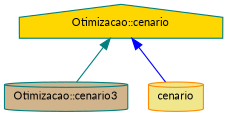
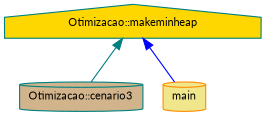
(121, 23) -> (133, 23)
(176, 97) -> (184, 97)
